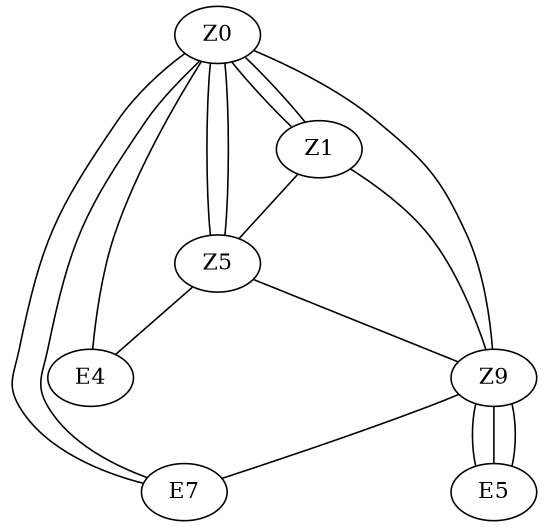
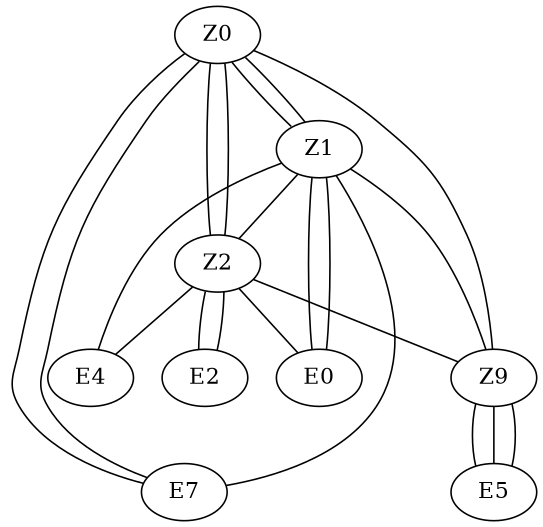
(128, 199) -> (164, 231)
(218, 264) -> (218, 264)
none -> (205, 378)
none -> (319, 378)
(341, 438) -> (390, 373)
